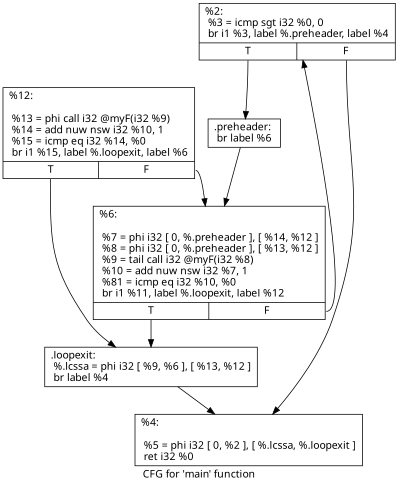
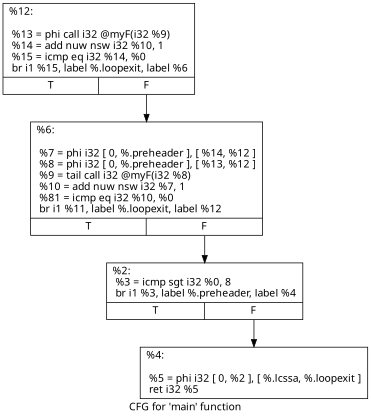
(265, 23) -> (172, 282)
(244, 133) -> none
(151, 367) -> none
(167, 457) -> (173, 390)
